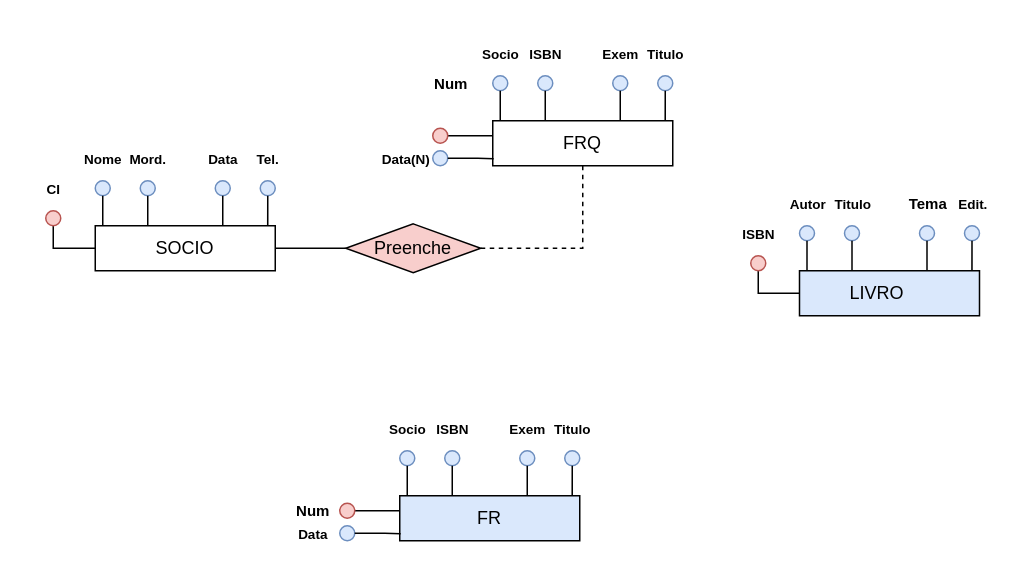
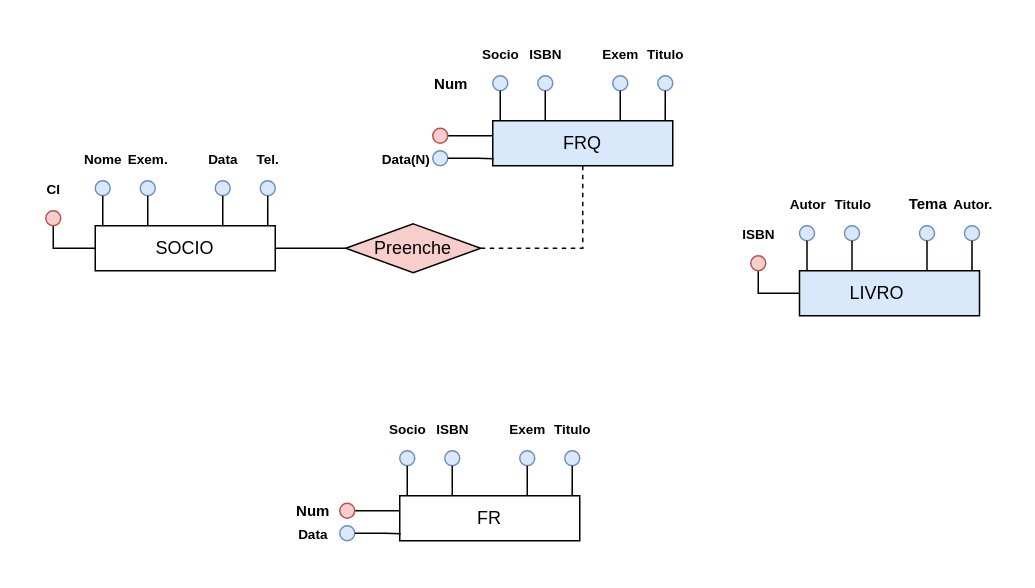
(583, 143) -> (583, 143)
(149, 158) -> (149, 158)
(974, 203) -> (974, 203)
(490, 518) -> (490, 518)
